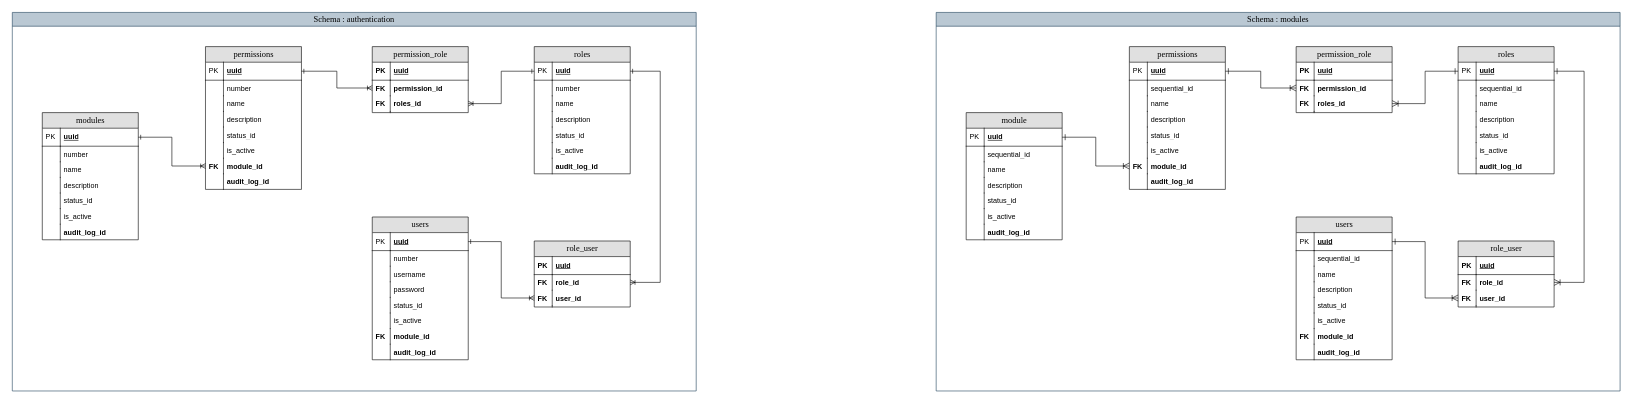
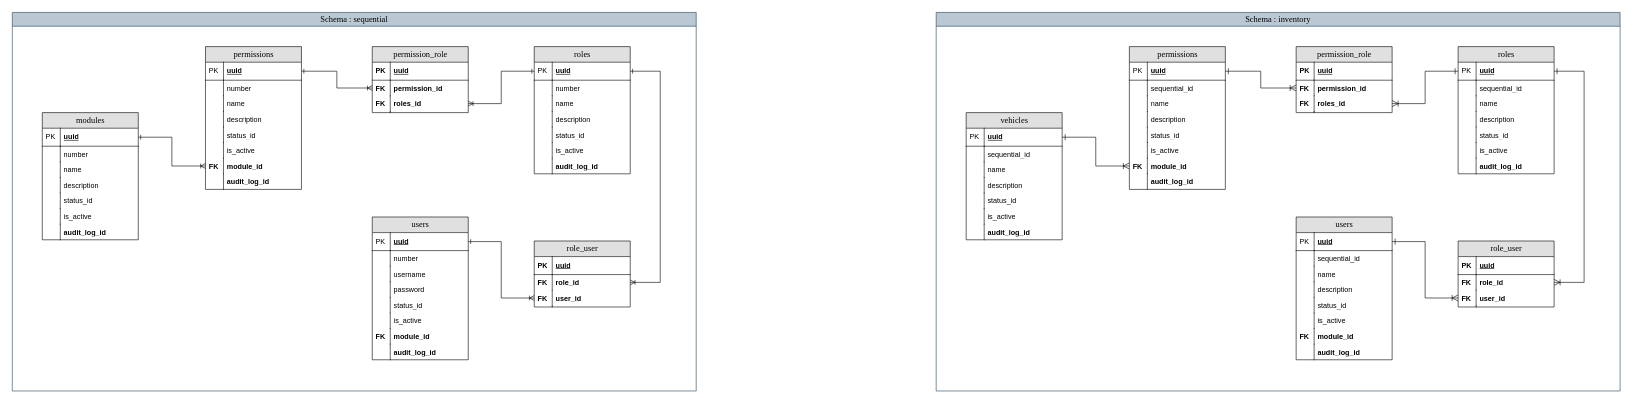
(354, 20) -> (354, 20)
(1278, 20) -> (1278, 20)
(1015, 120) -> (1015, 120)
